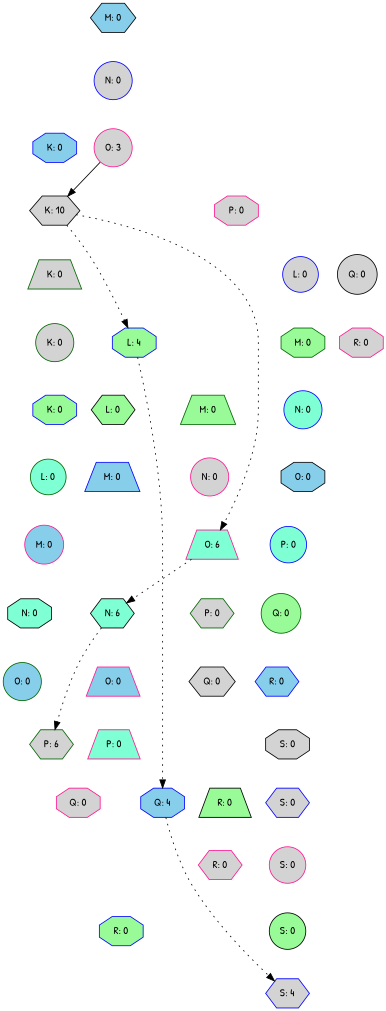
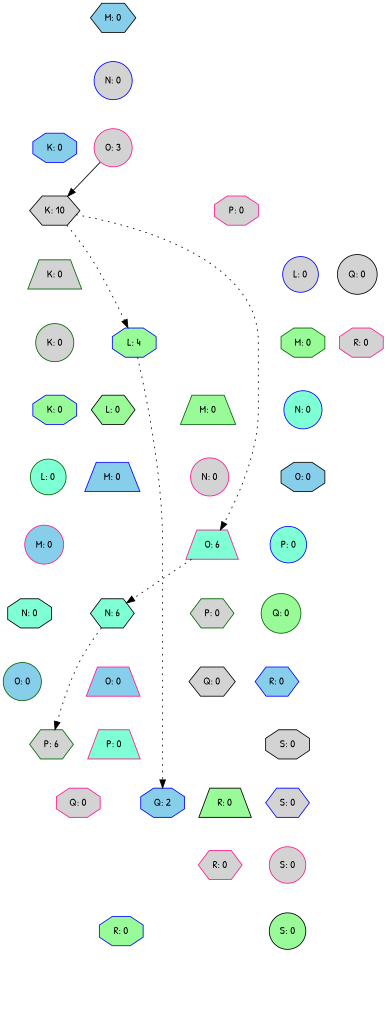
(163, 803) -> (163, 803)
(288, 993) -> none
